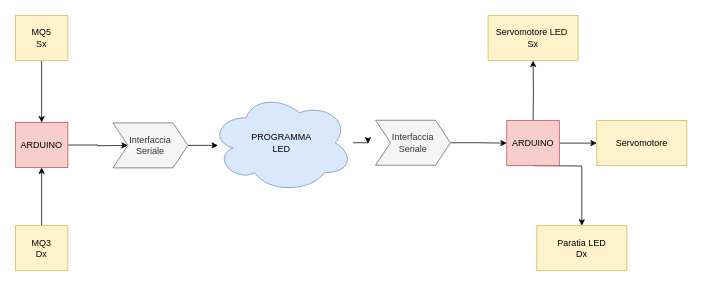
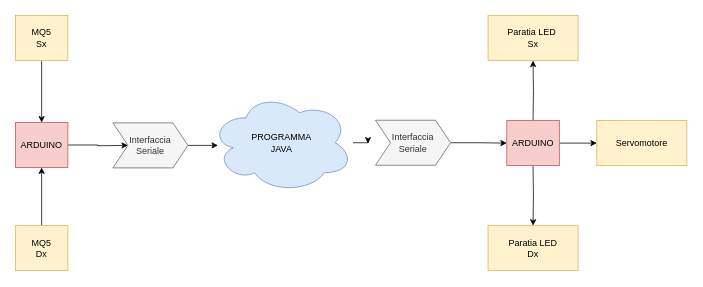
(533, 38) -> (533, 38)
(282, 143) -> (282, 143)
(42, 248) -> (42, 248)
(582, 248) -> (533, 248)
